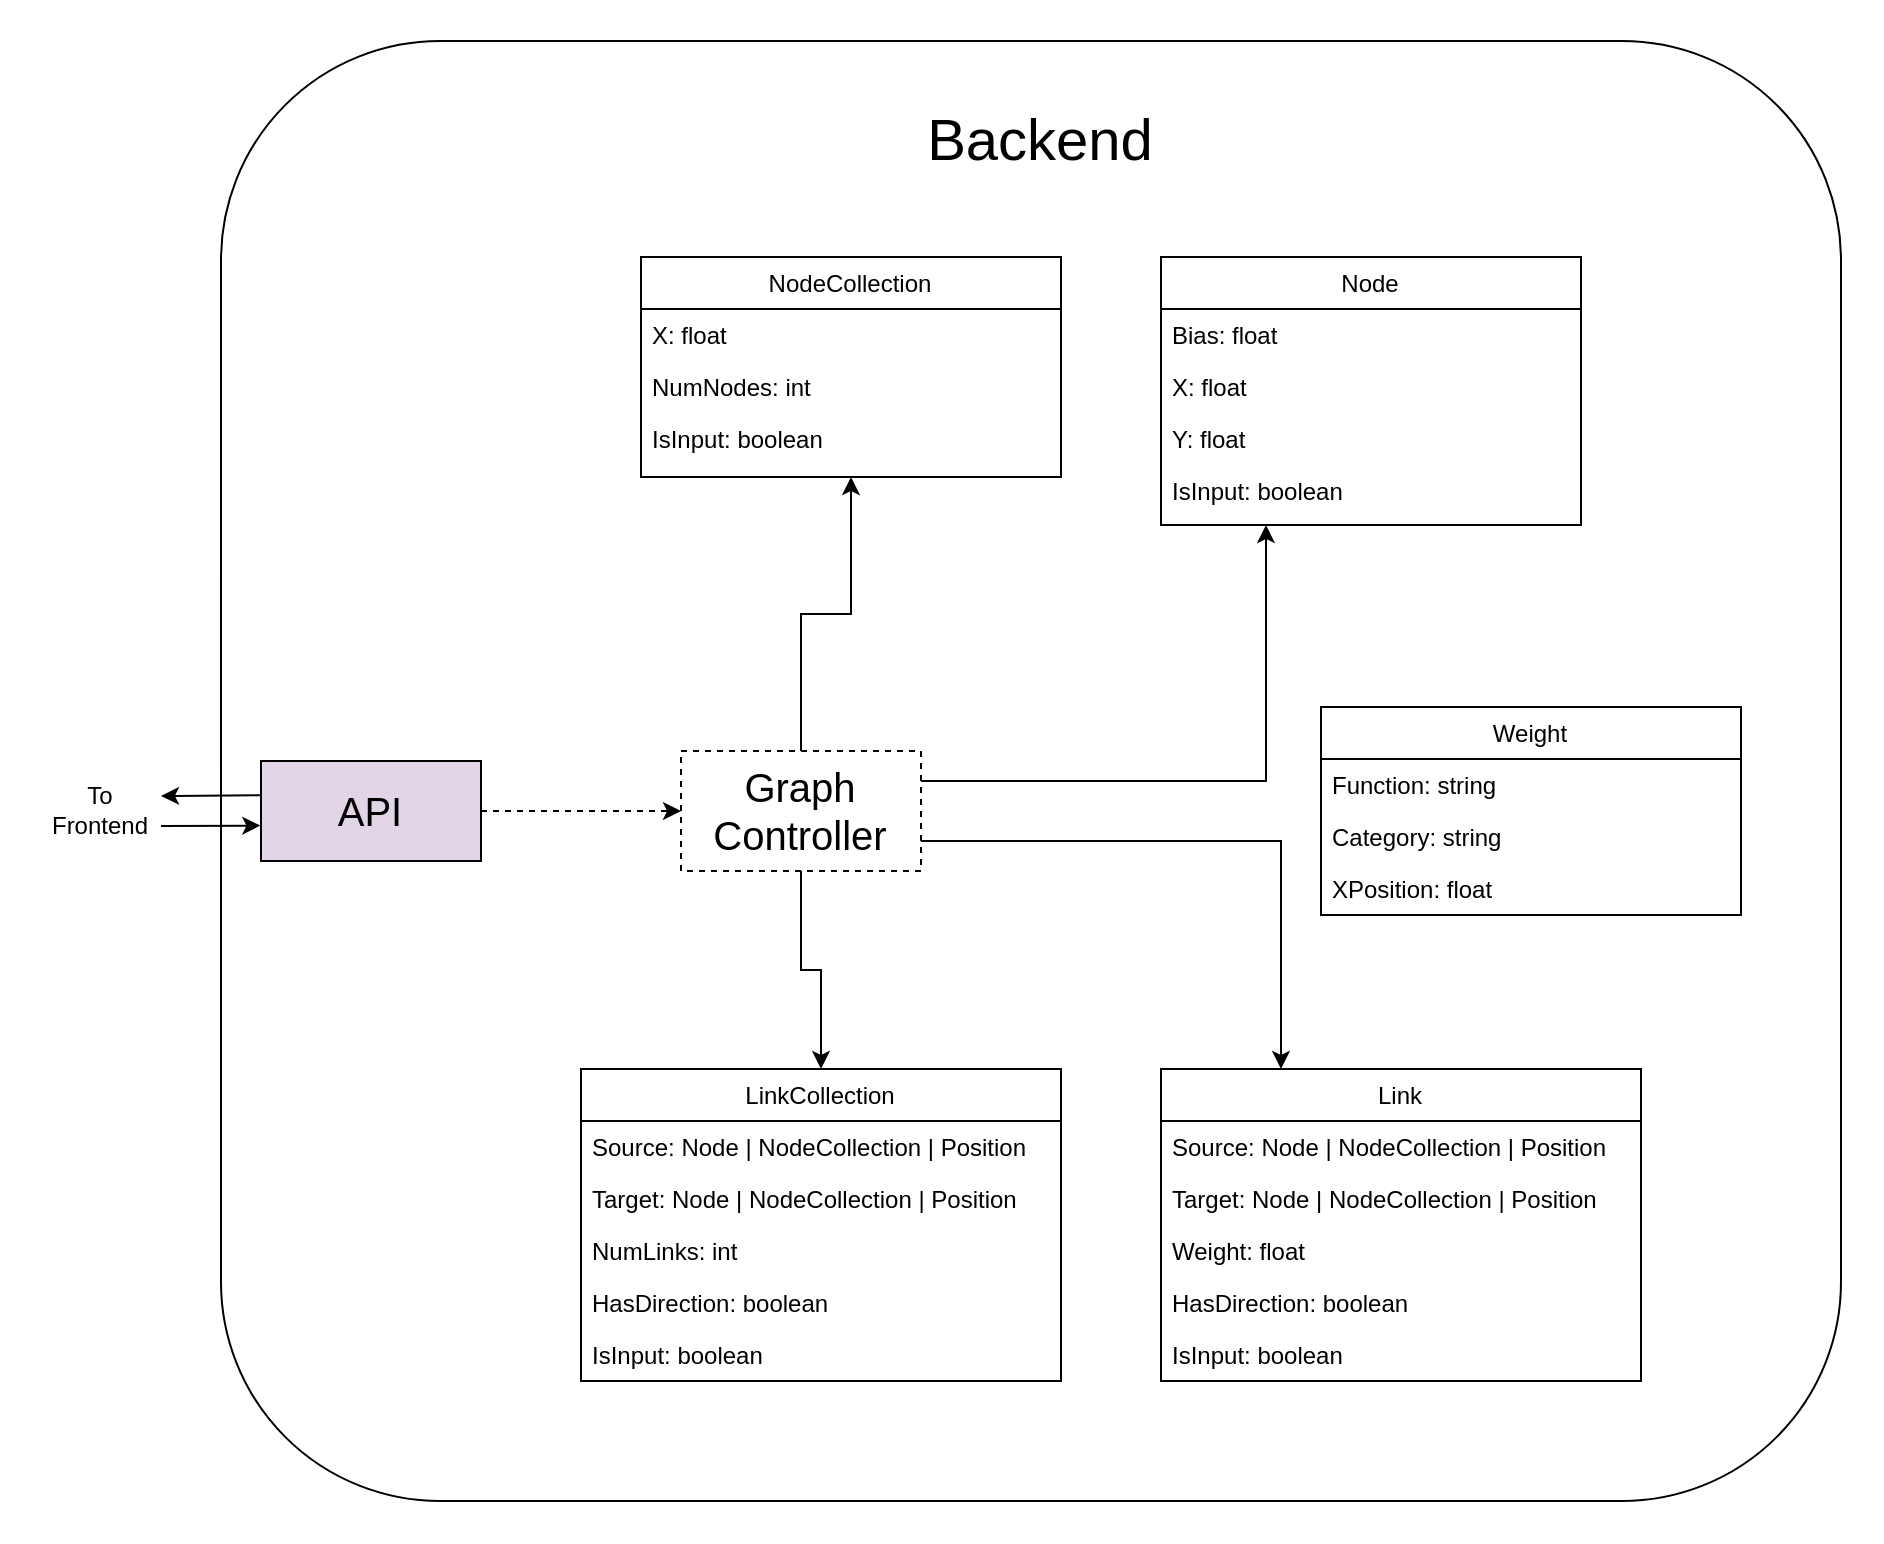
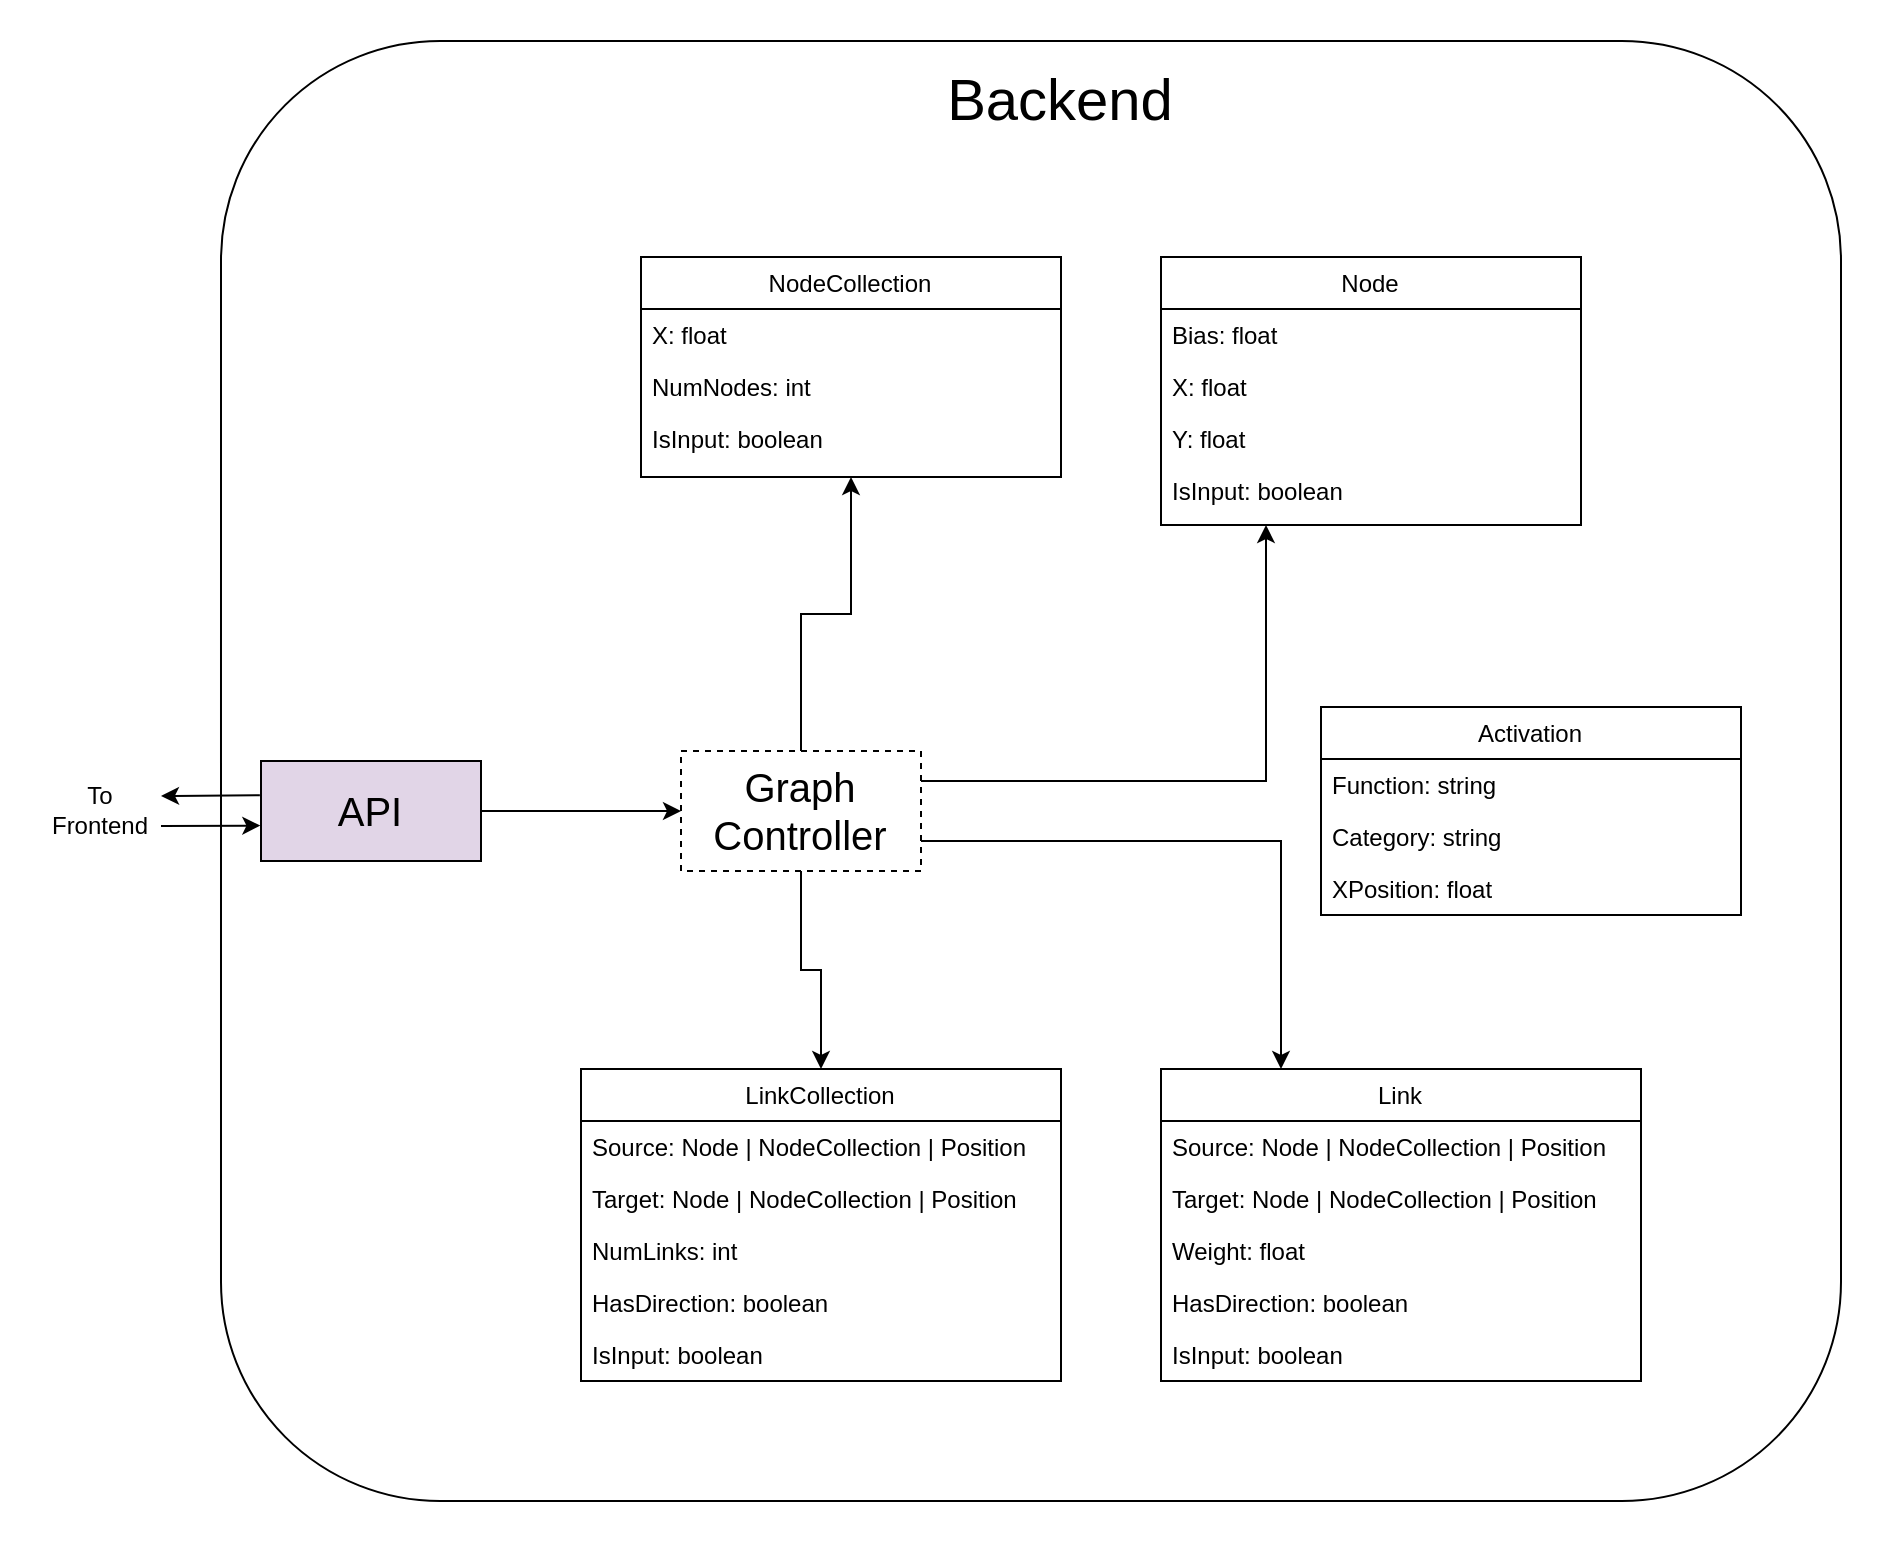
(1041, 141) -> (1061, 101)
(1530, 734) -> (1530, 734)
(573, 811) -> (573, 811)
